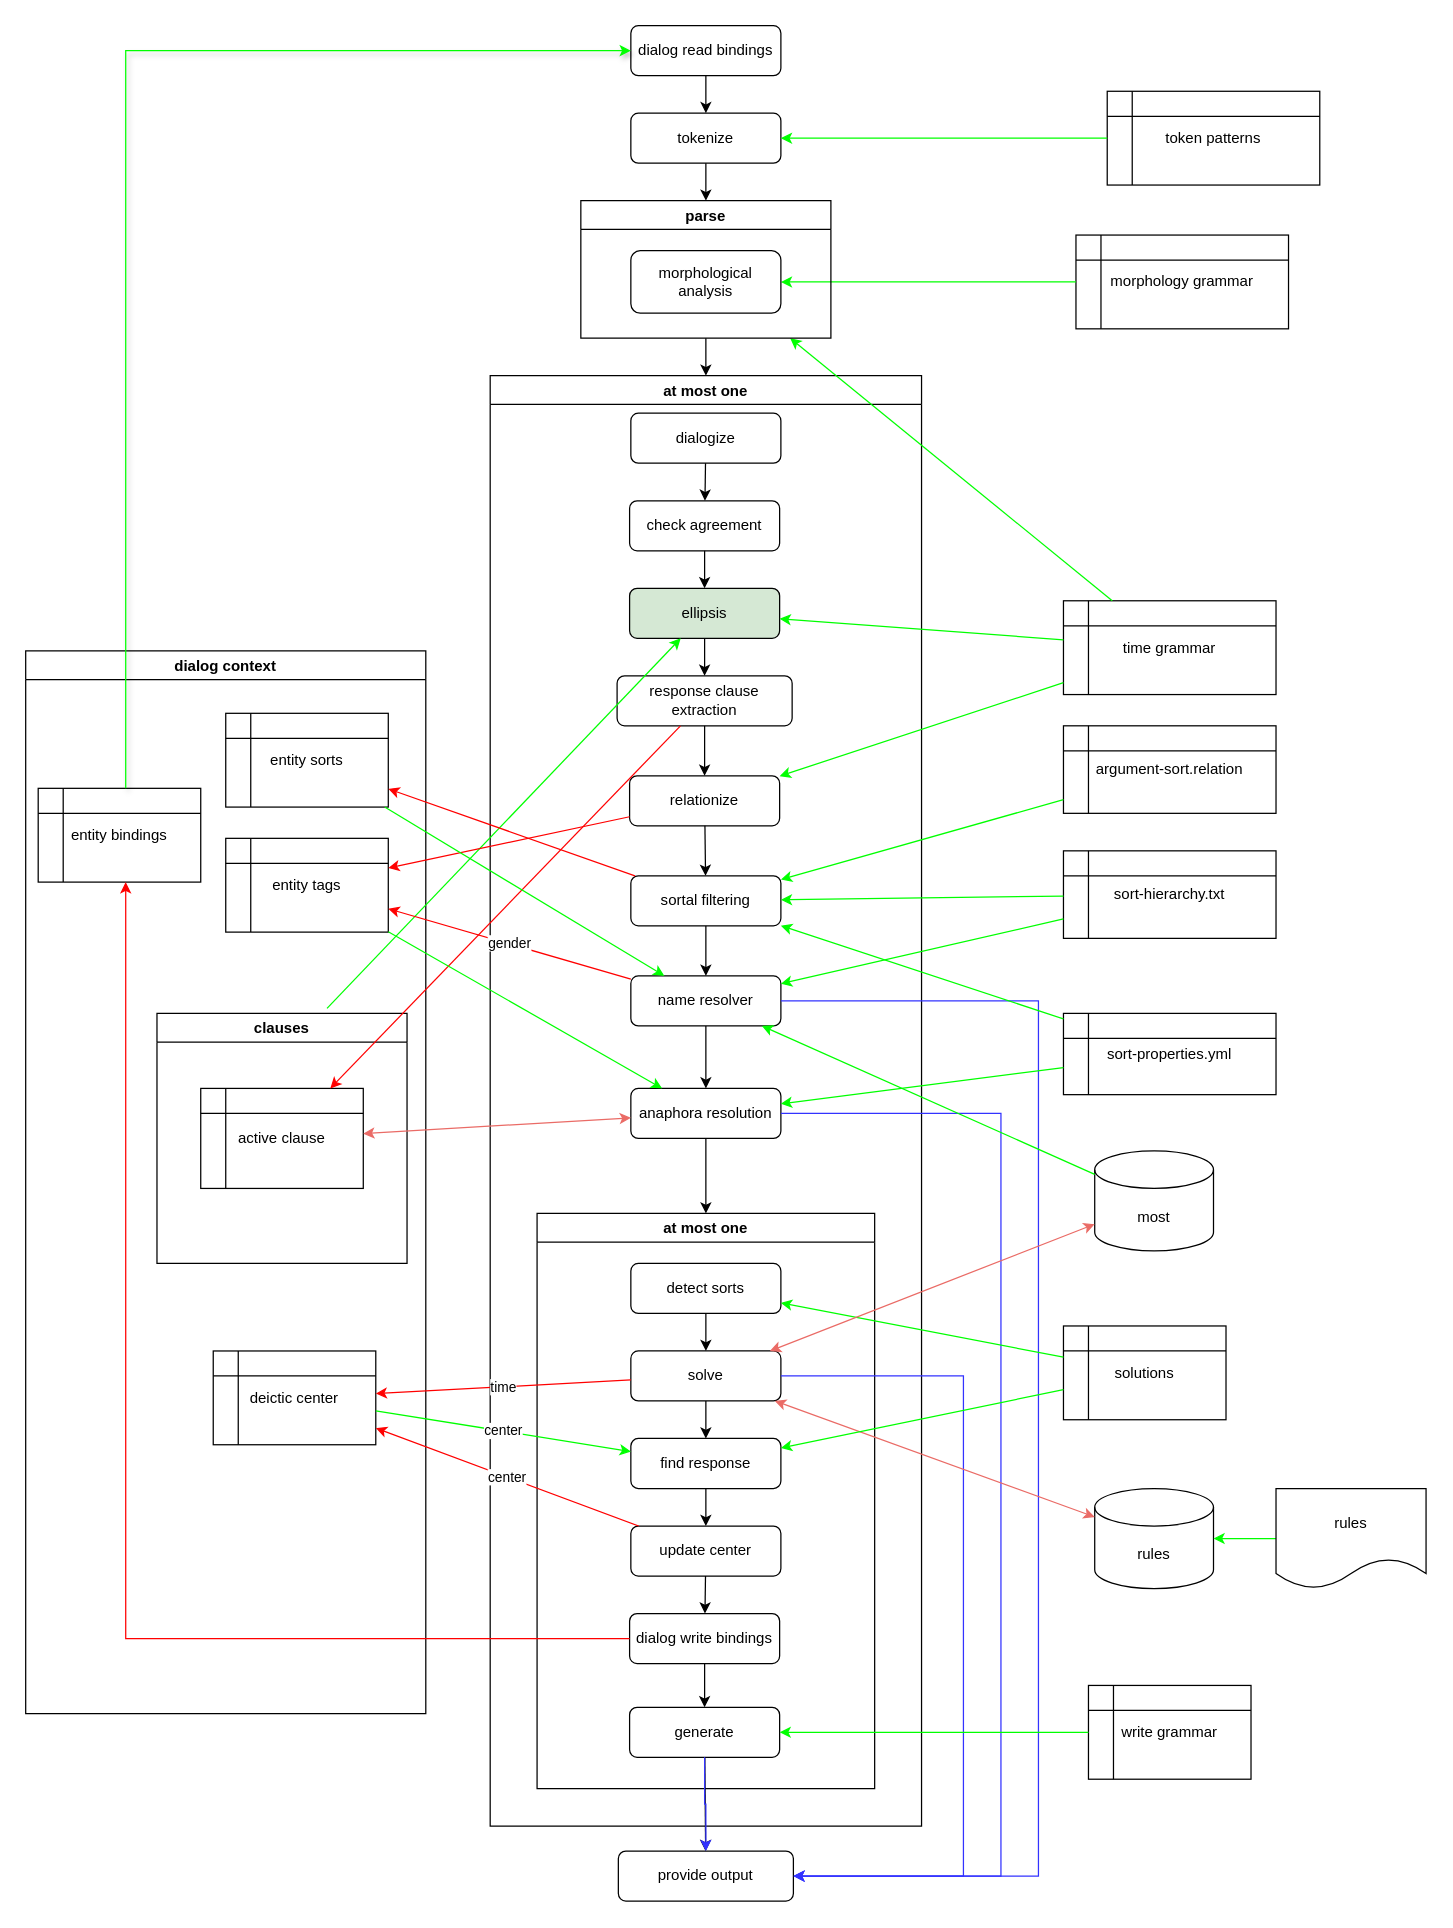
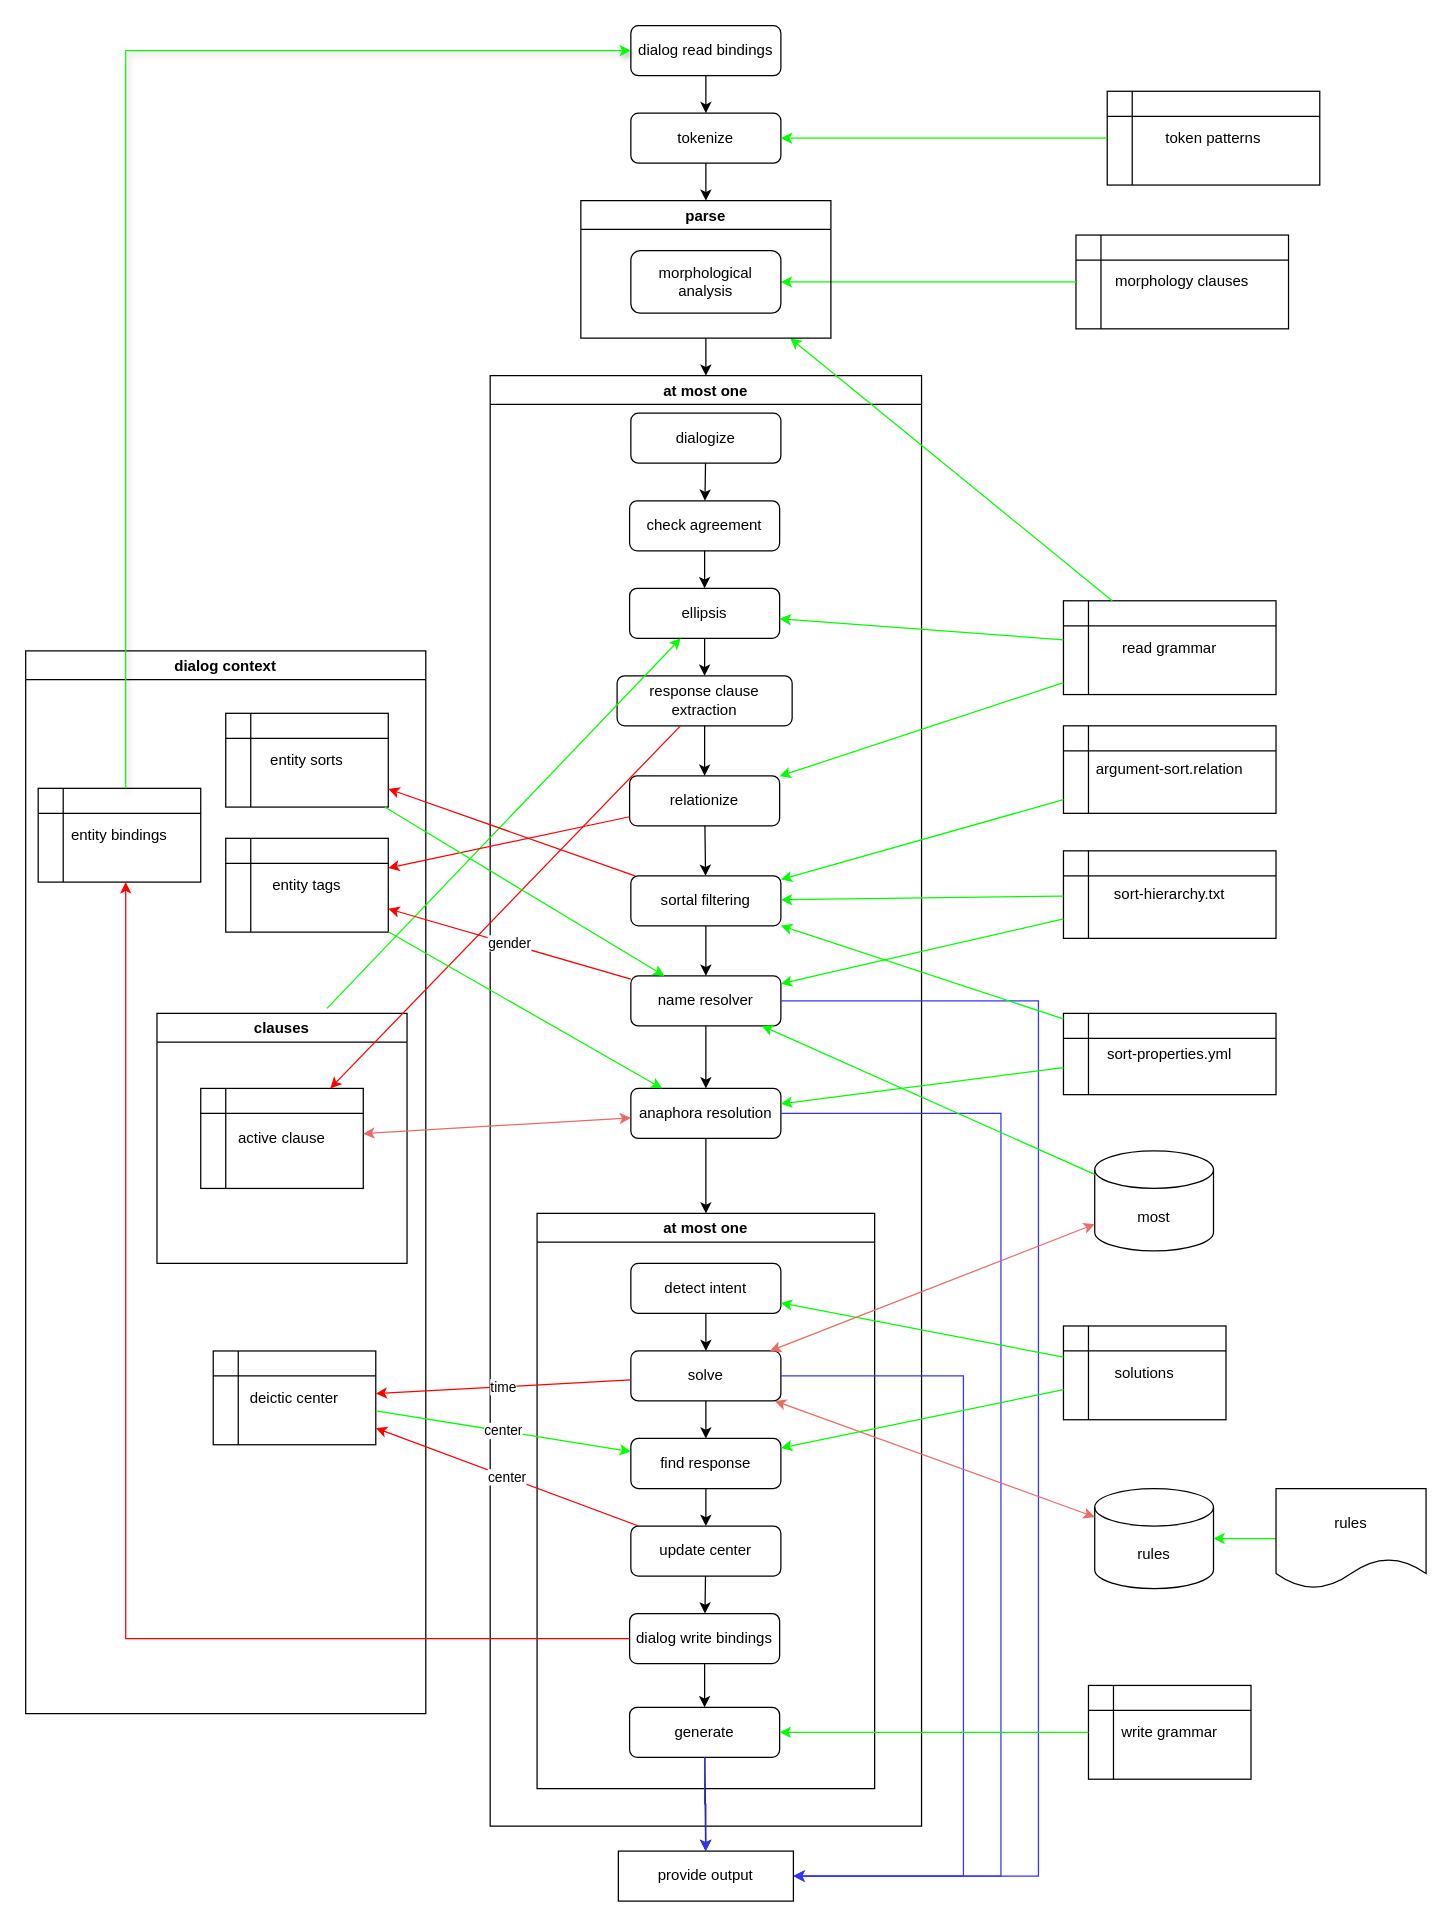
(1182, 282) -> (1182, 282)
(704, 613) -> (704, 613)
(1169, 648) -> (1169, 648)
(706, 1288) -> (706, 1288)
(706, 1876) -> (706, 1876)
